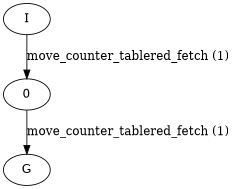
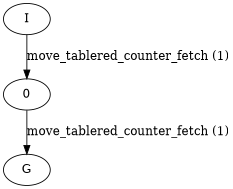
(128, 57) -> (128, 57)
(128, 132) -> (128, 132)
